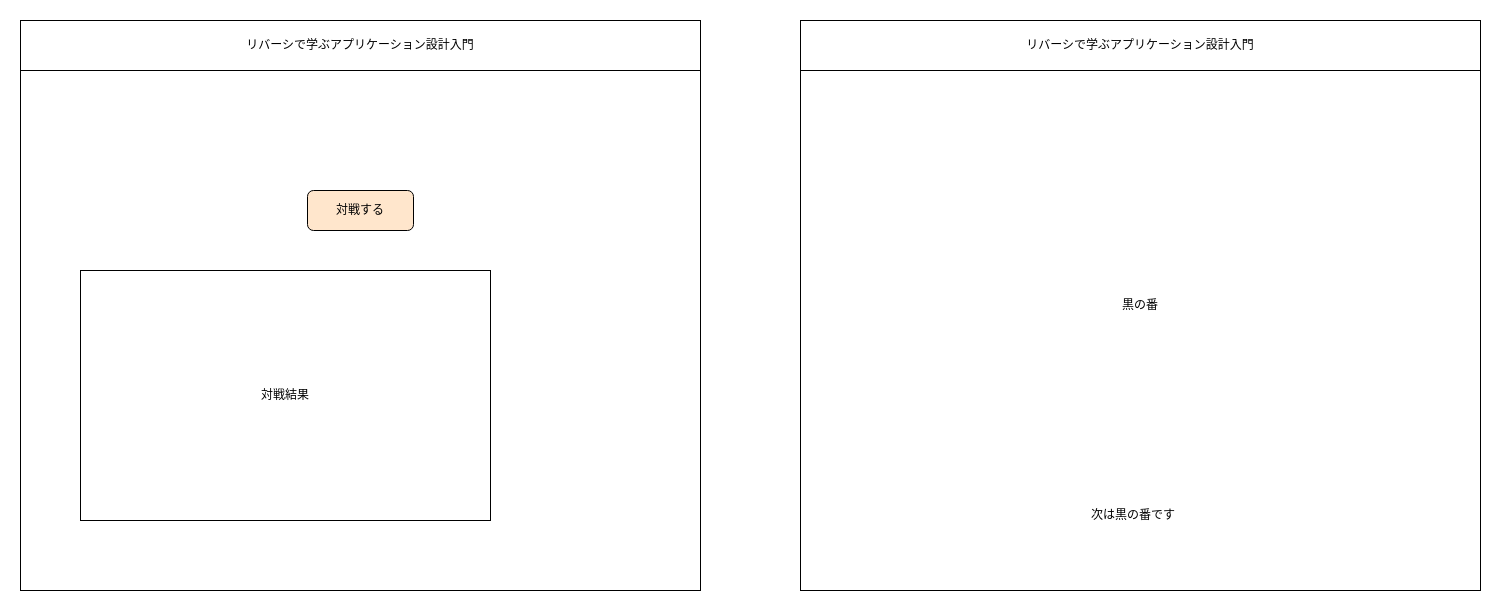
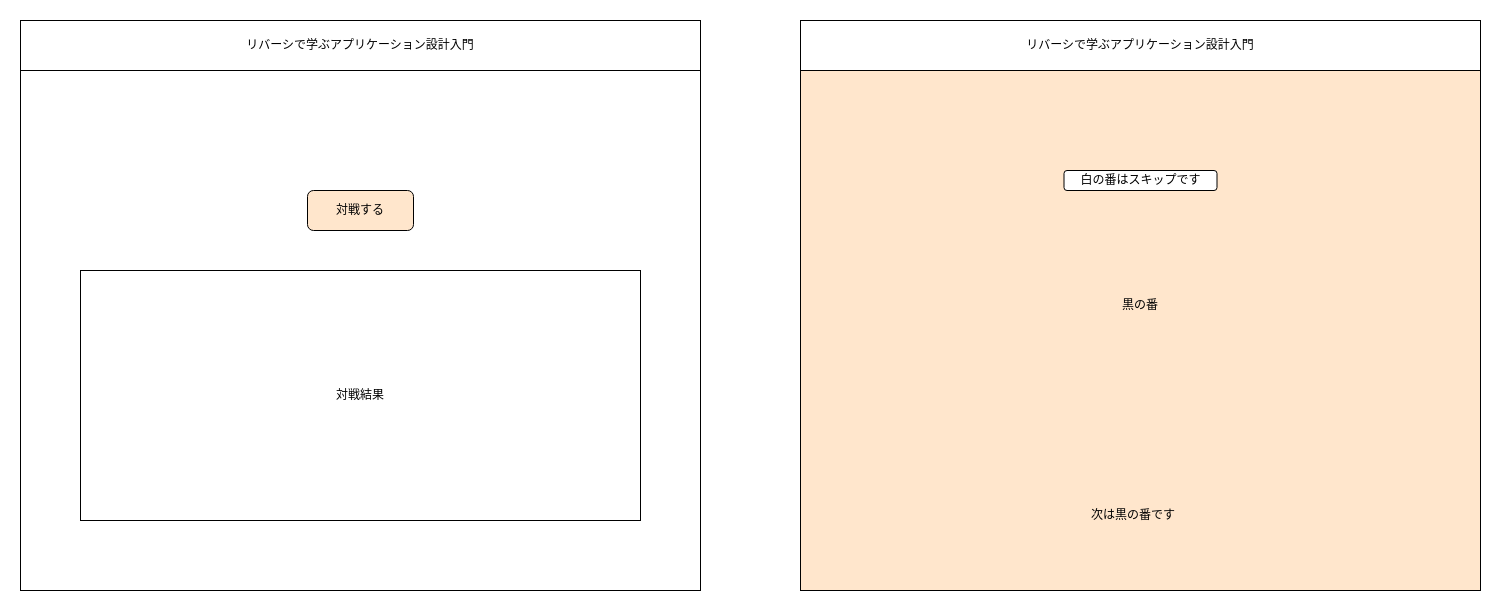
none -> (1141, 181)
(1141, 306) -> (1141, 306)
(286, 396) -> (361, 396)
